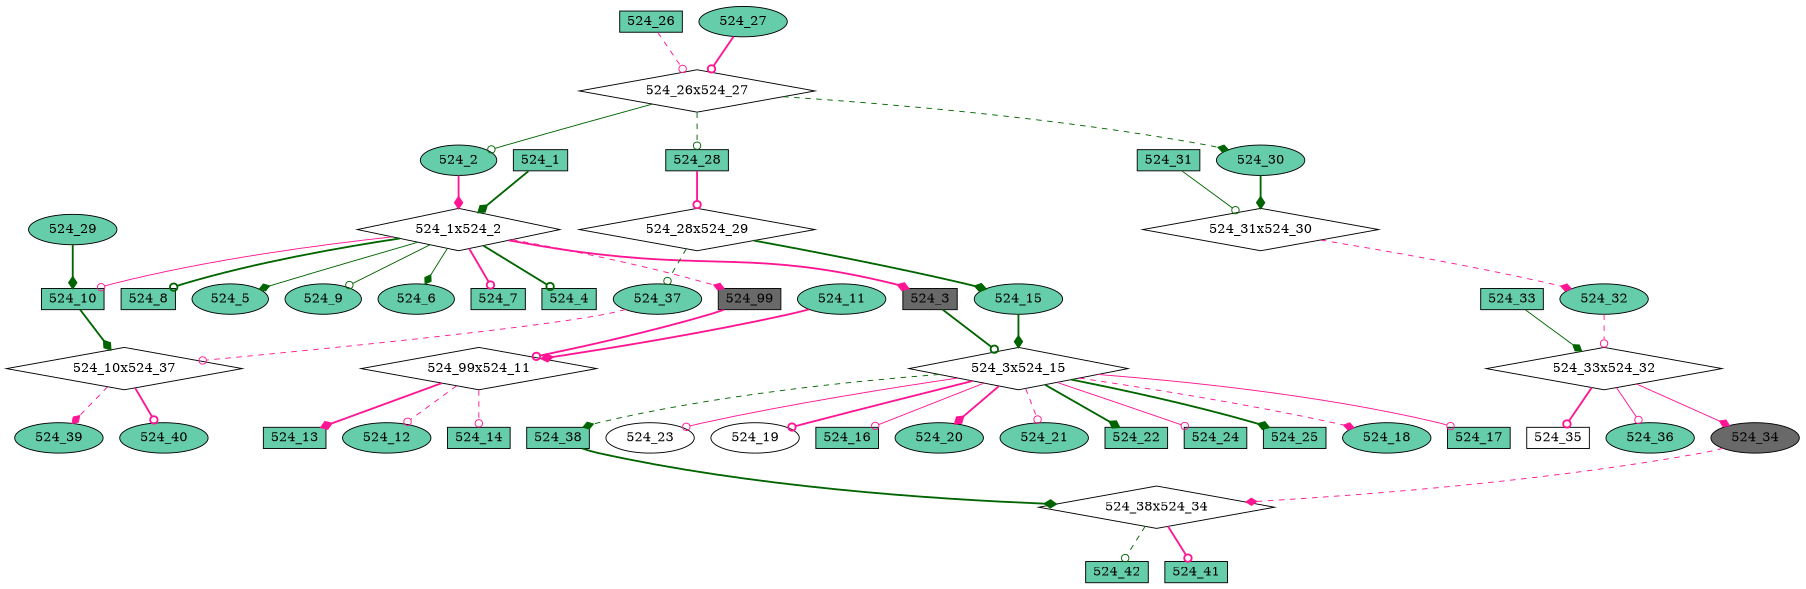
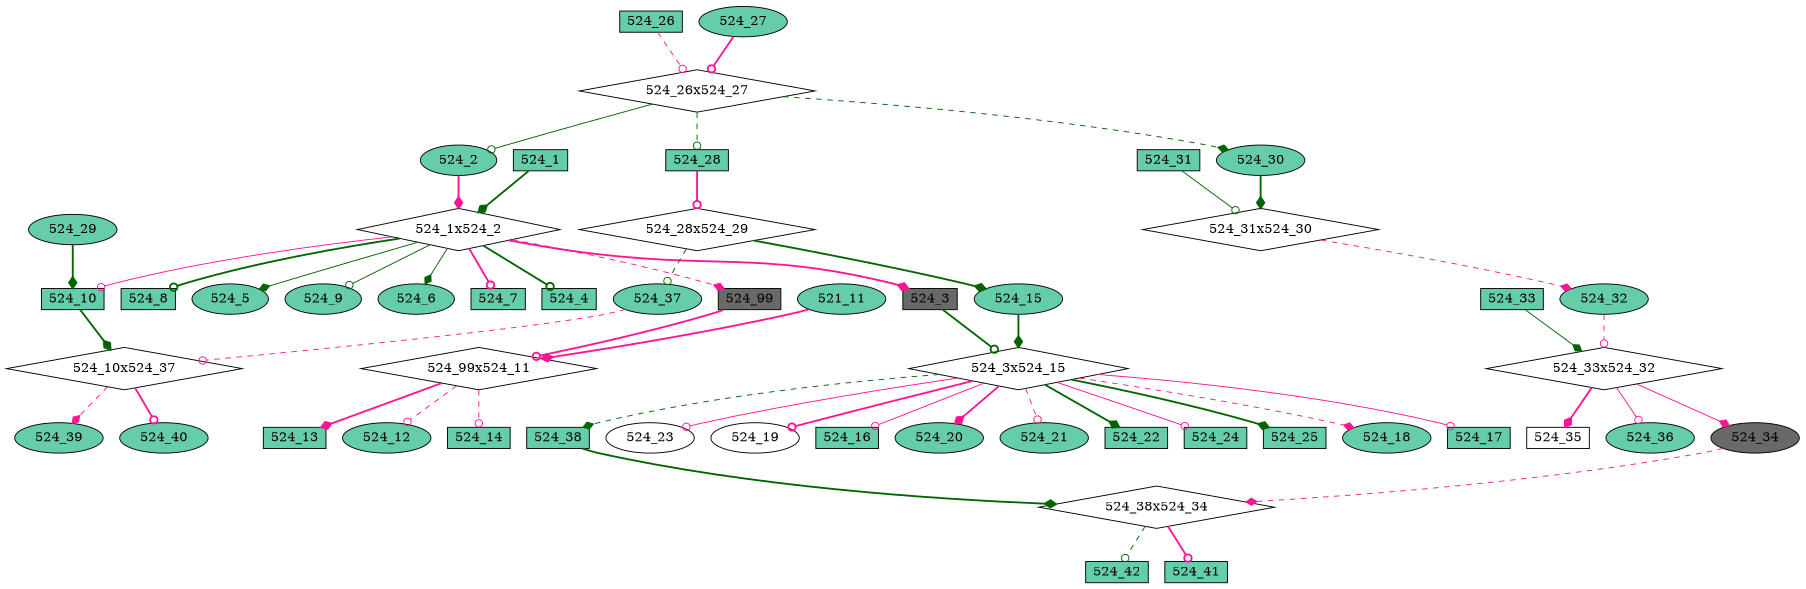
(842, 299) -> (842, 299)
(1580, 404) -> (1580, 404)
